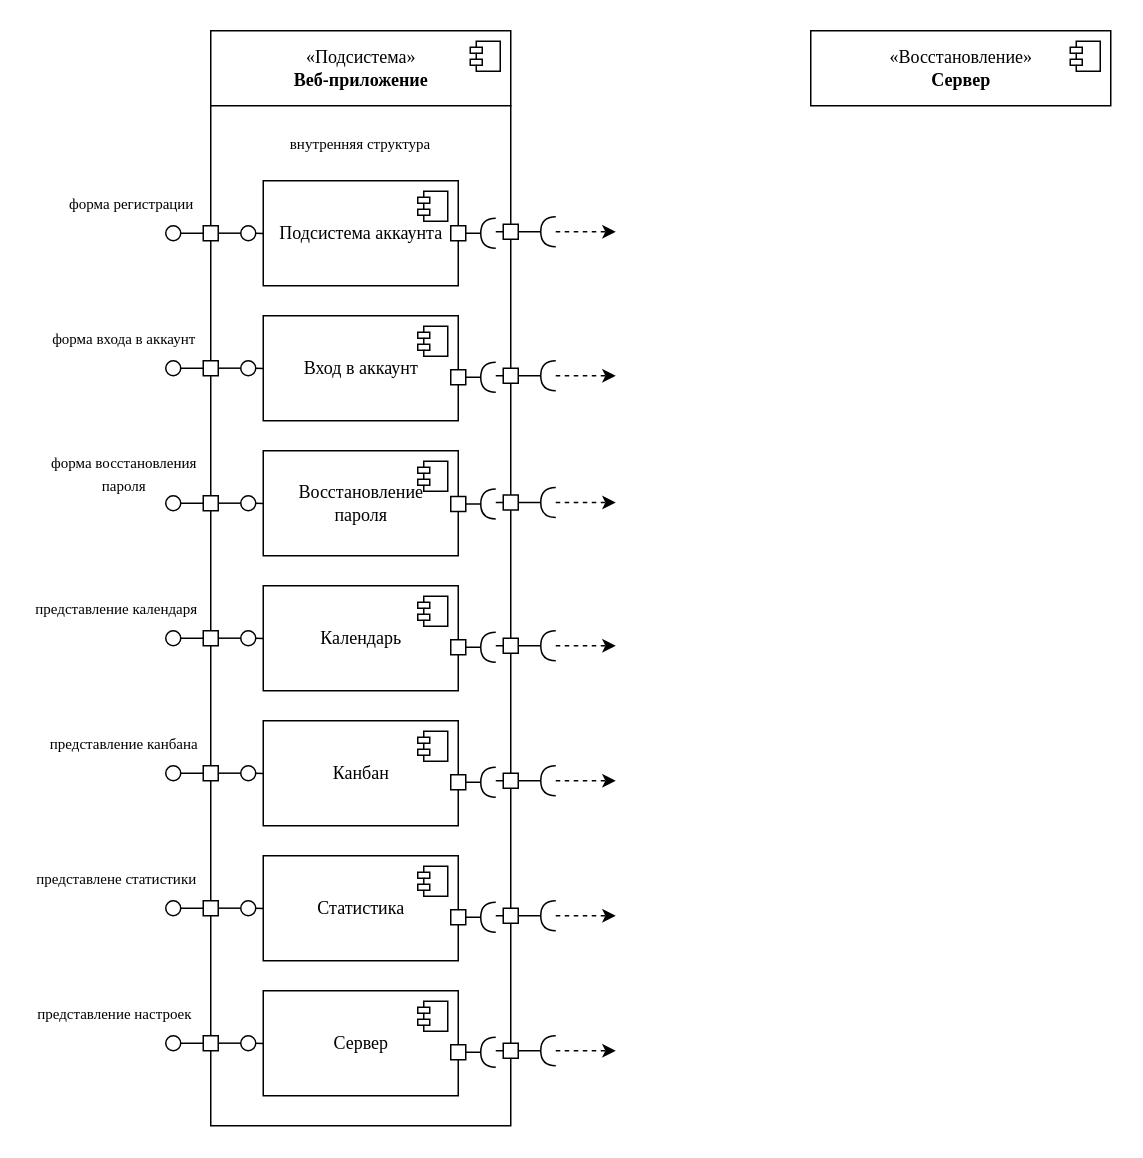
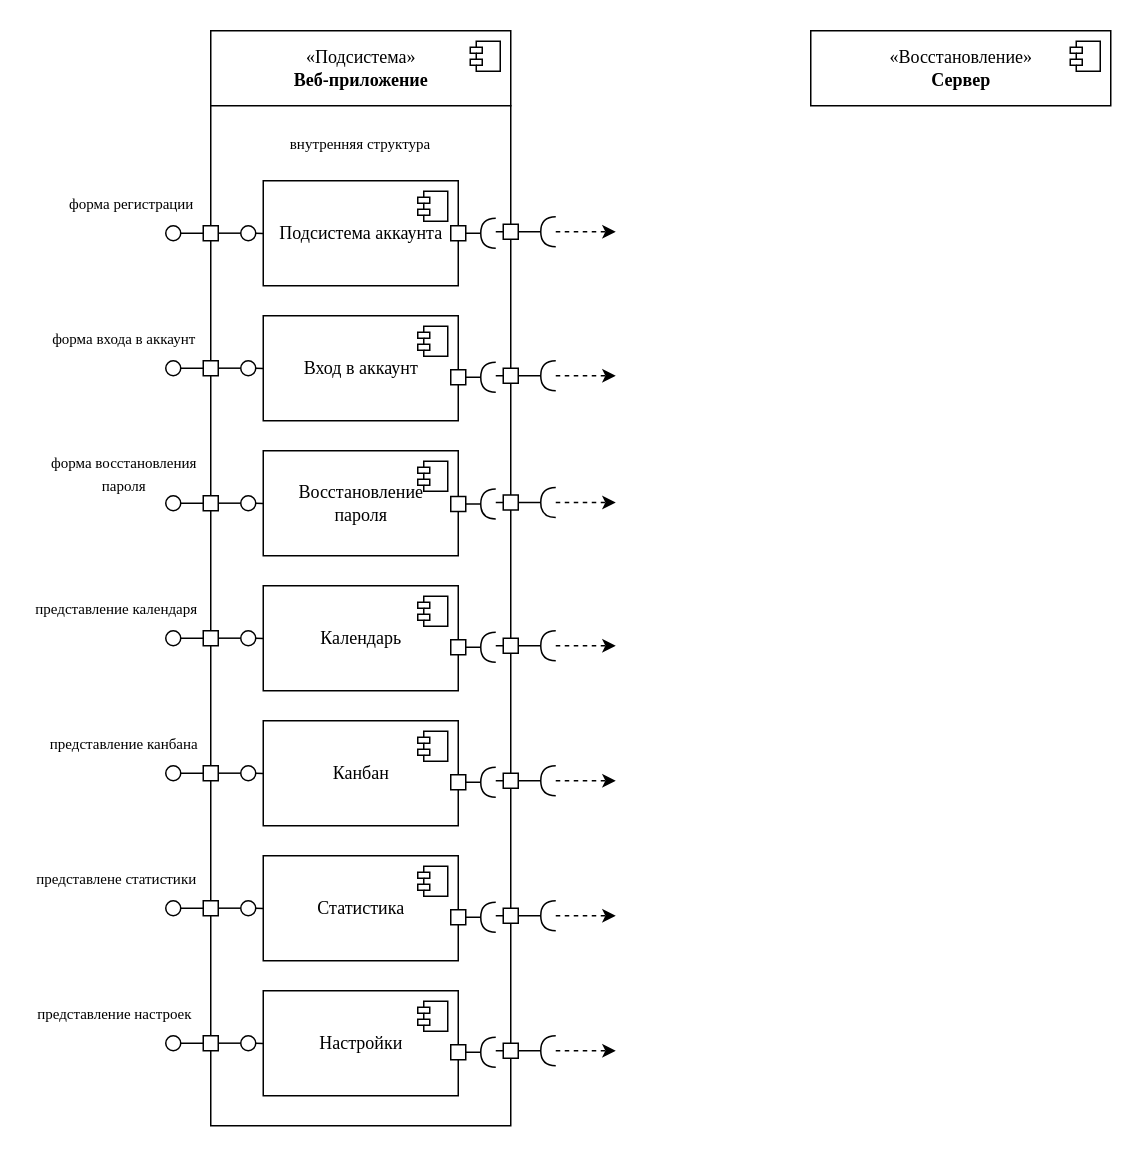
(362, 1043) -> (362, 1043)
